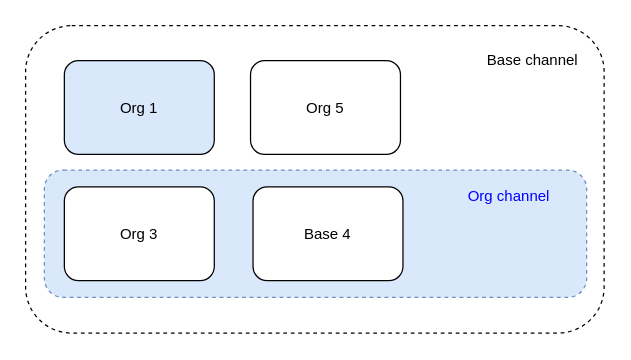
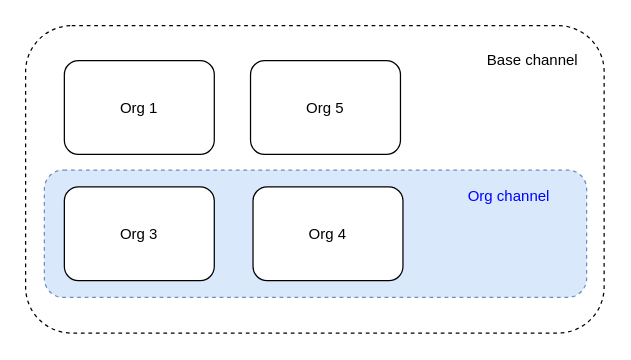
(139, 108) -> (139, 108)
(328, 234) -> (328, 234)
